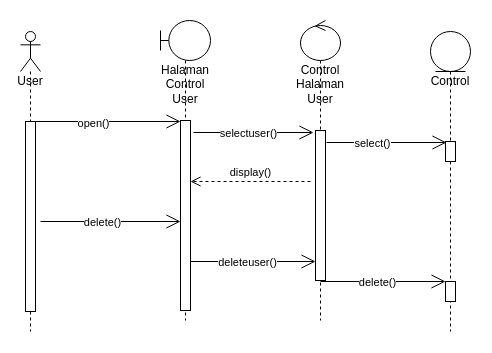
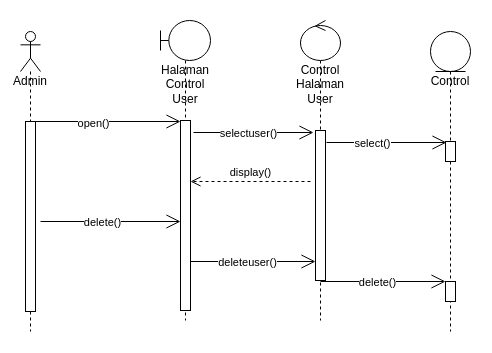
(31, 89) -> (31, 89)
